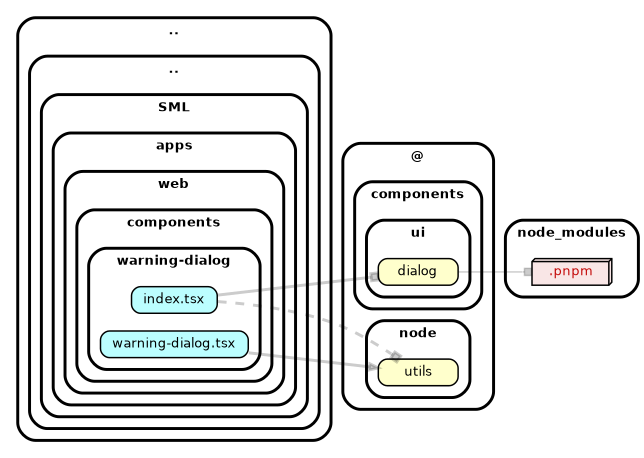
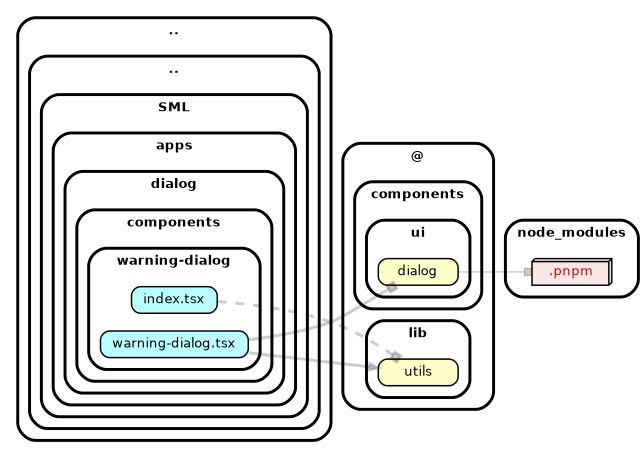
(174, 185) -> (174, 185)
(293, 286) -> (321, 325)
(418, 334) -> (418, 334)
